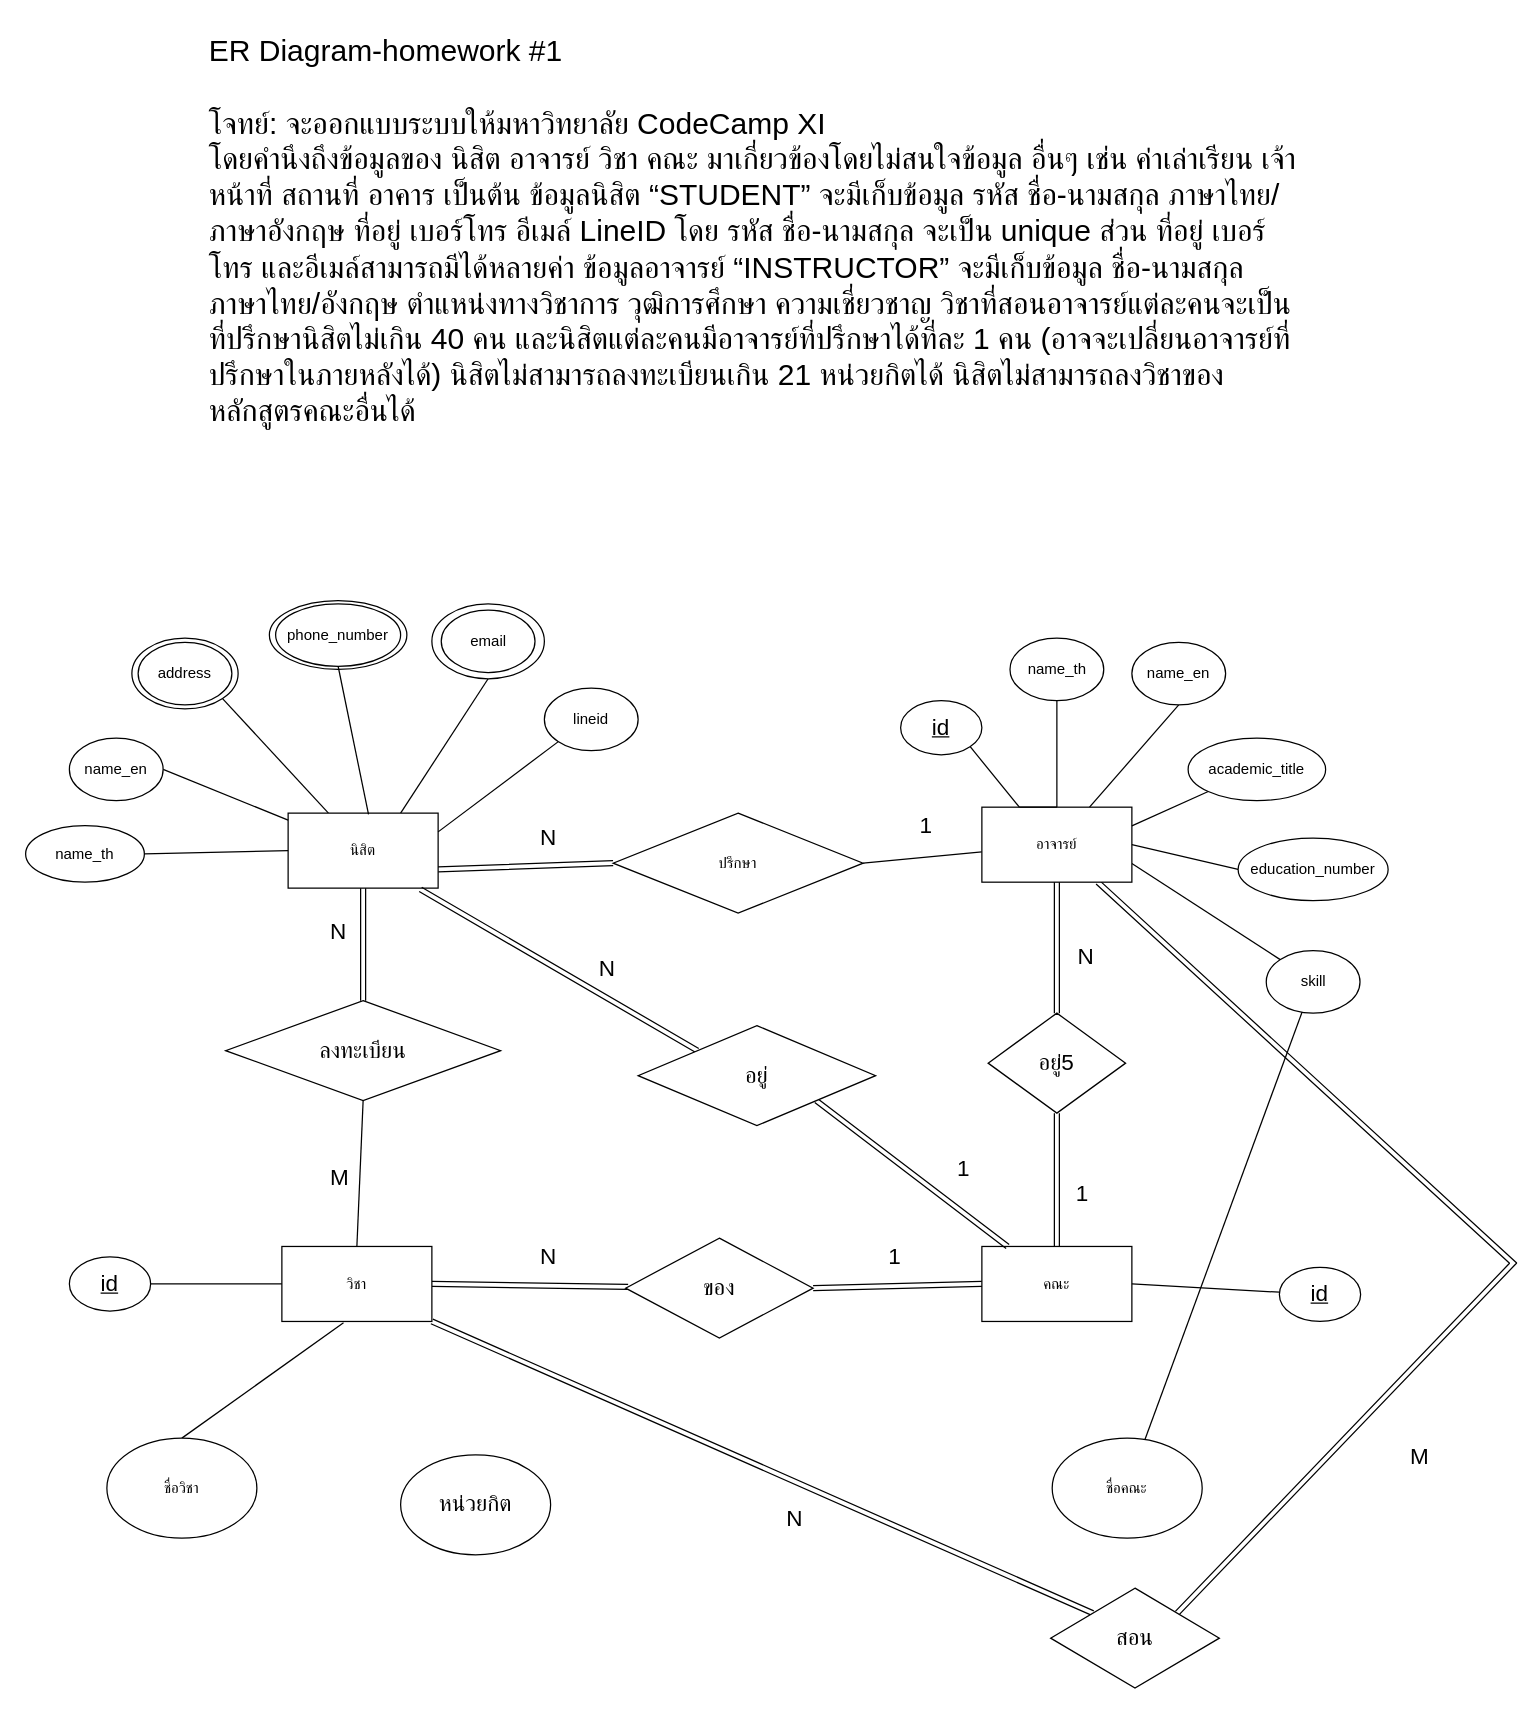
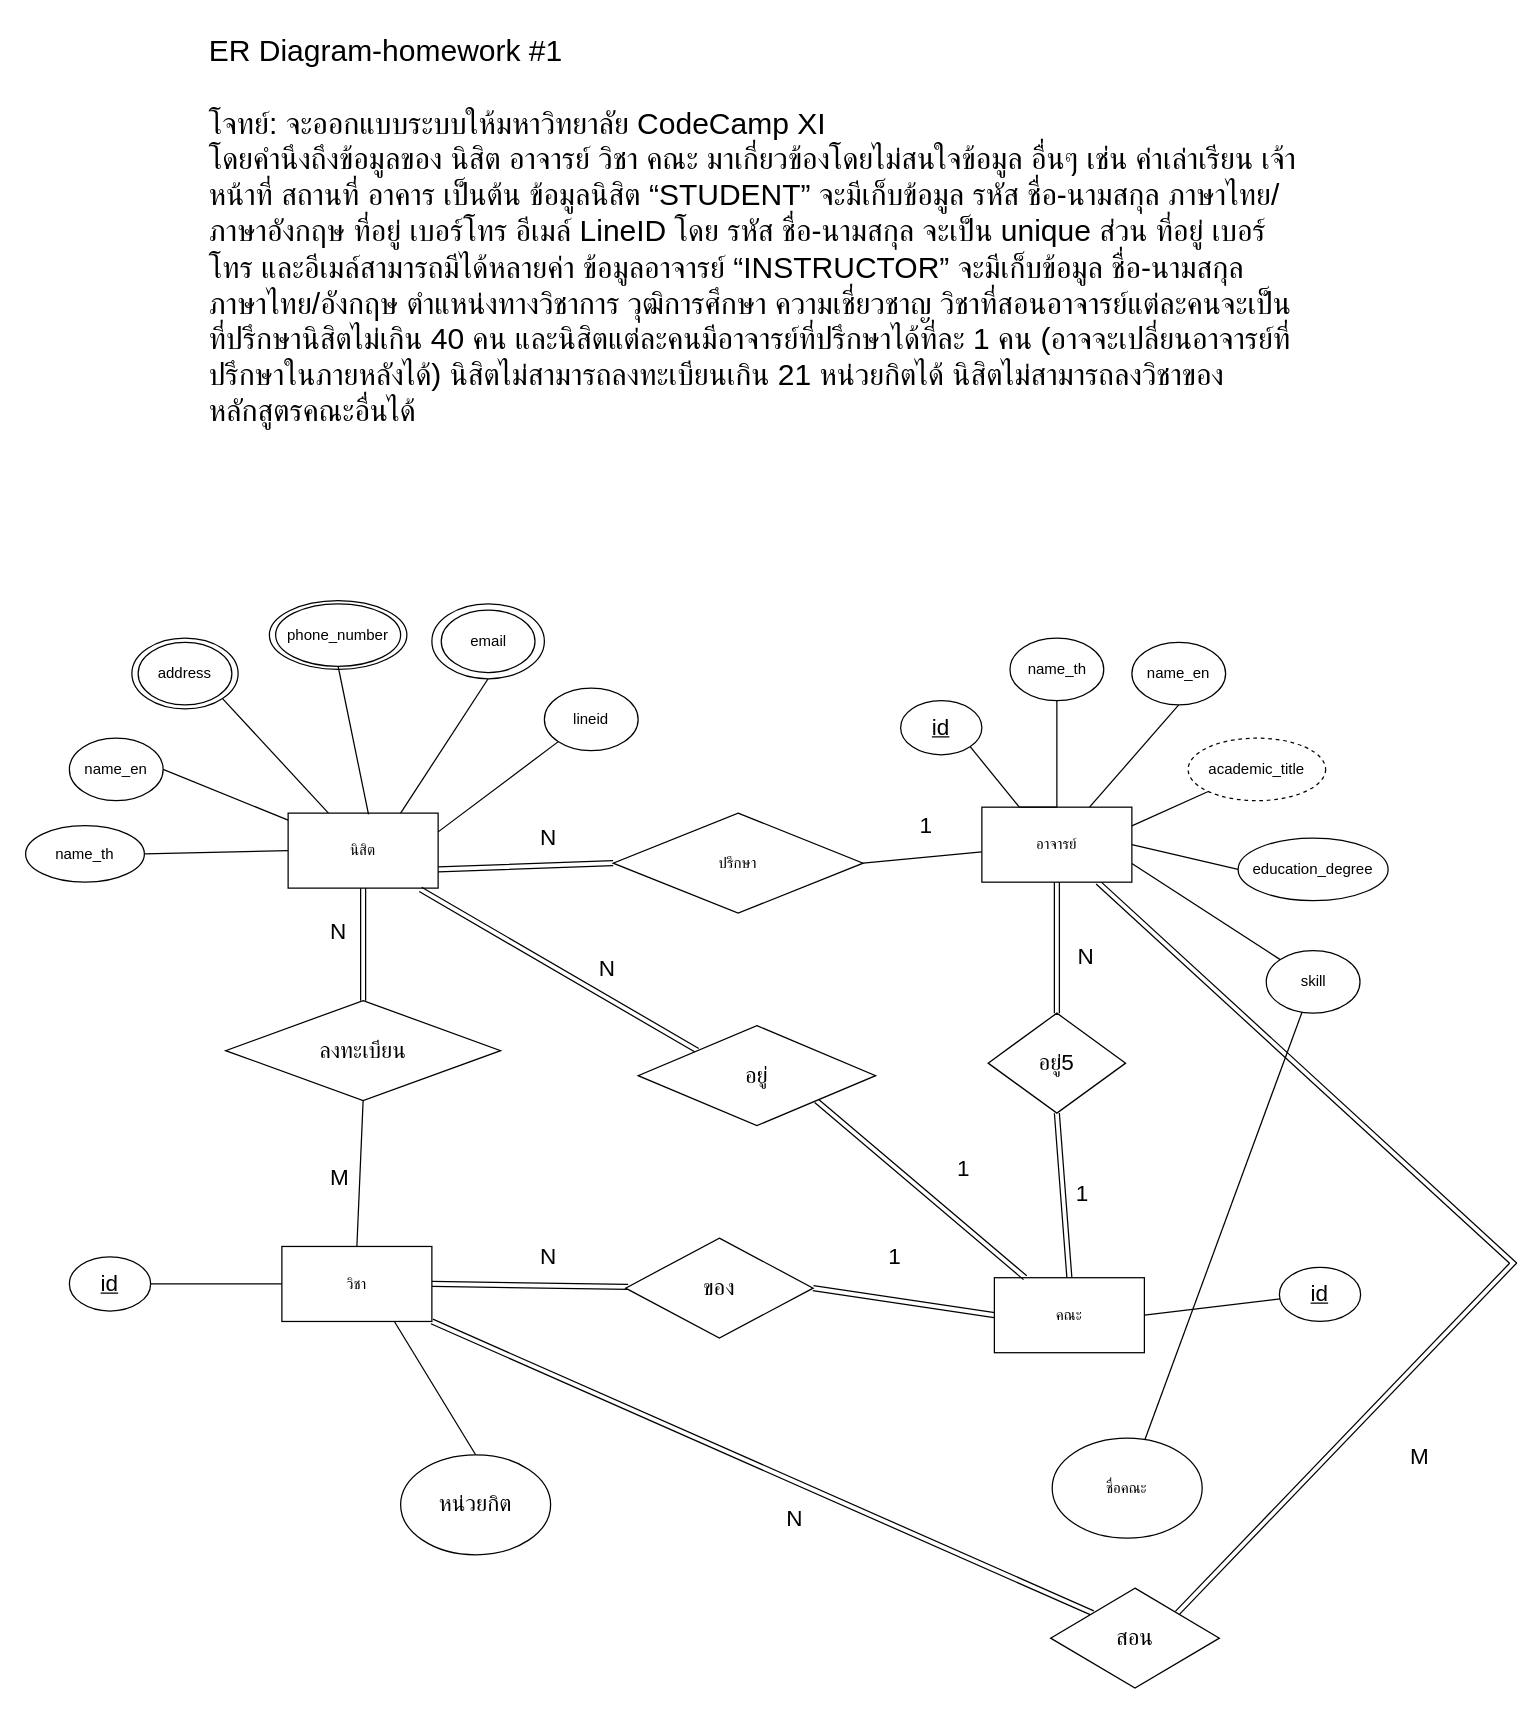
(1257, 769) -> (1257, 769)
(1313, 869) -> (1313, 869)
(1057, 1284) -> (1069, 1315)
(263, 1380) -> none
none -> (435, 1388)
(182, 1488) -> none
